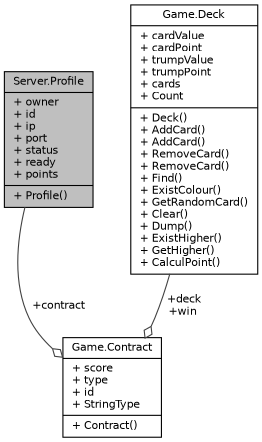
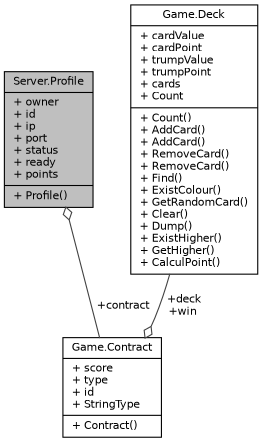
(164, 118) -> (166, 118)
(19, 282) -> (84, 279)
